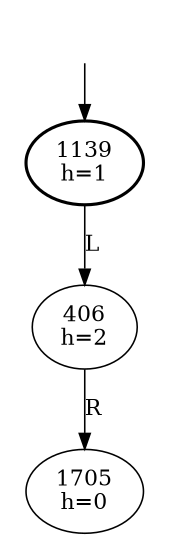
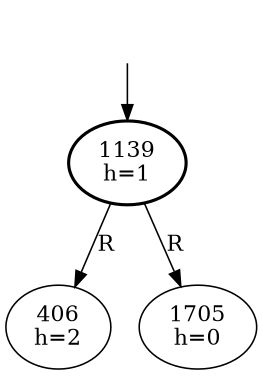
(93, 245) -> (106, 245)
(85, 401) -> (159, 237)
